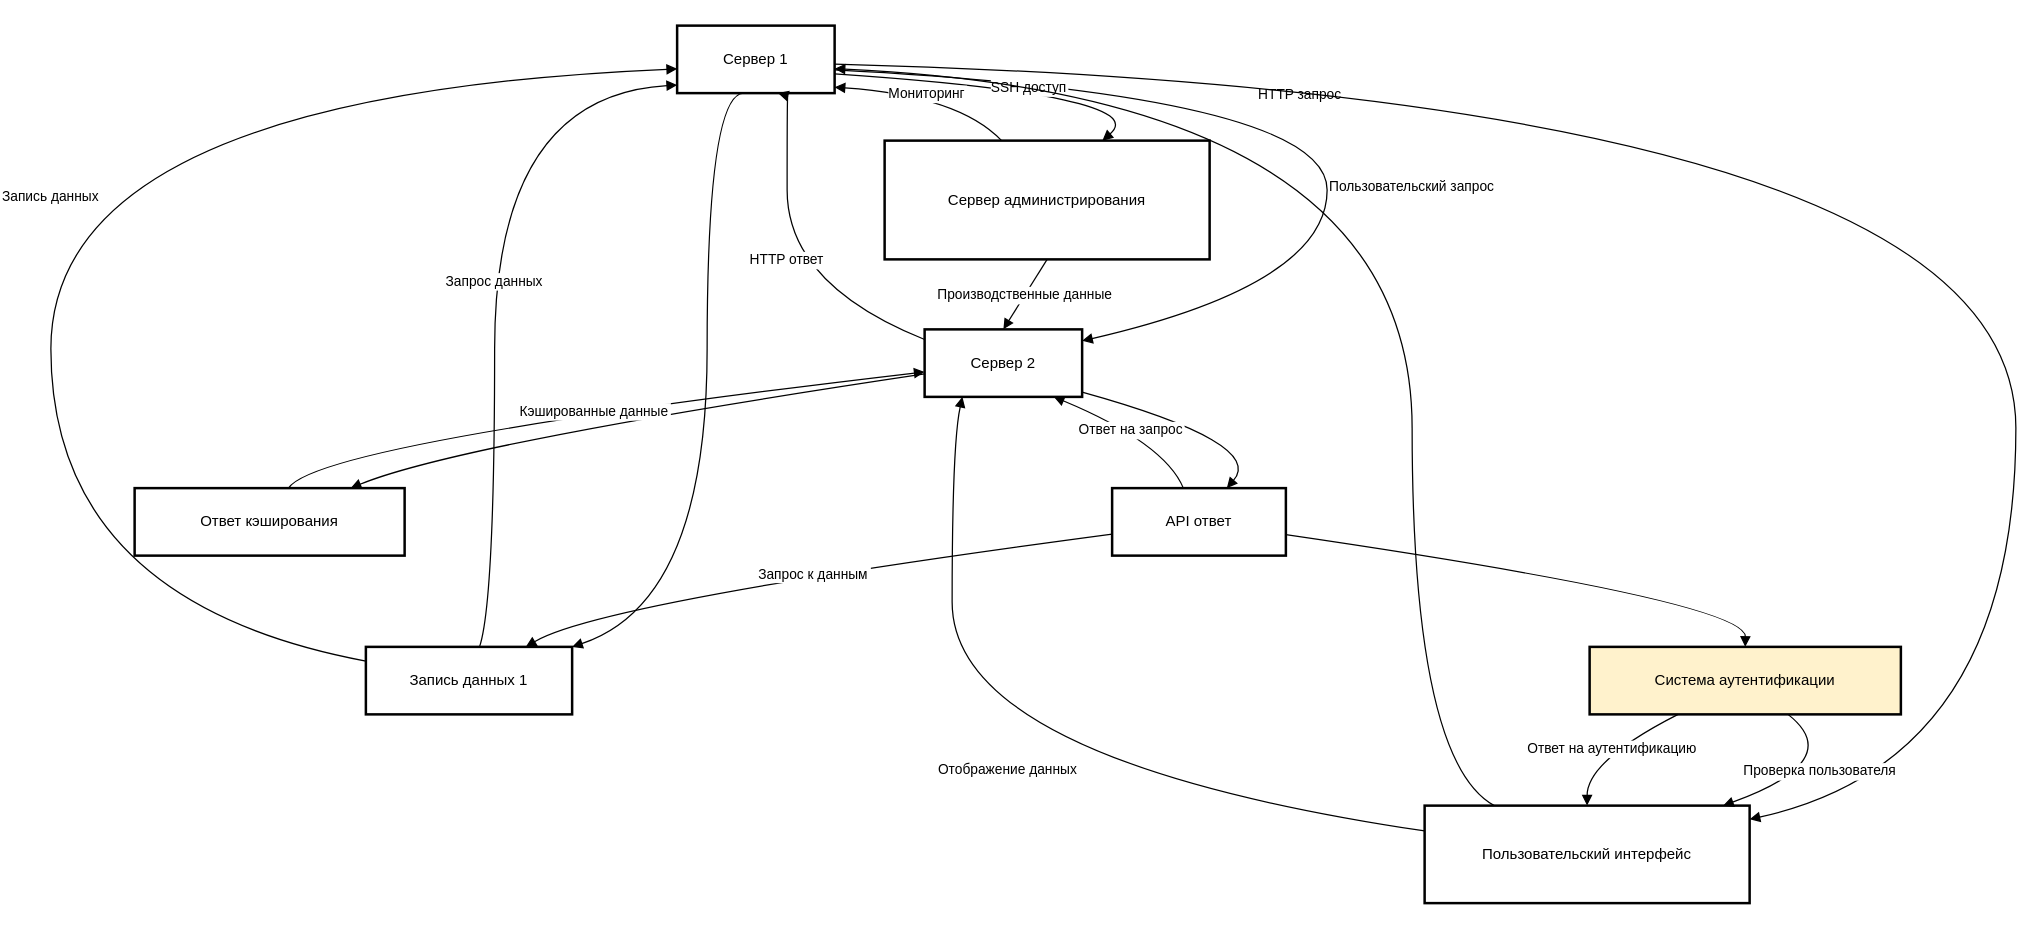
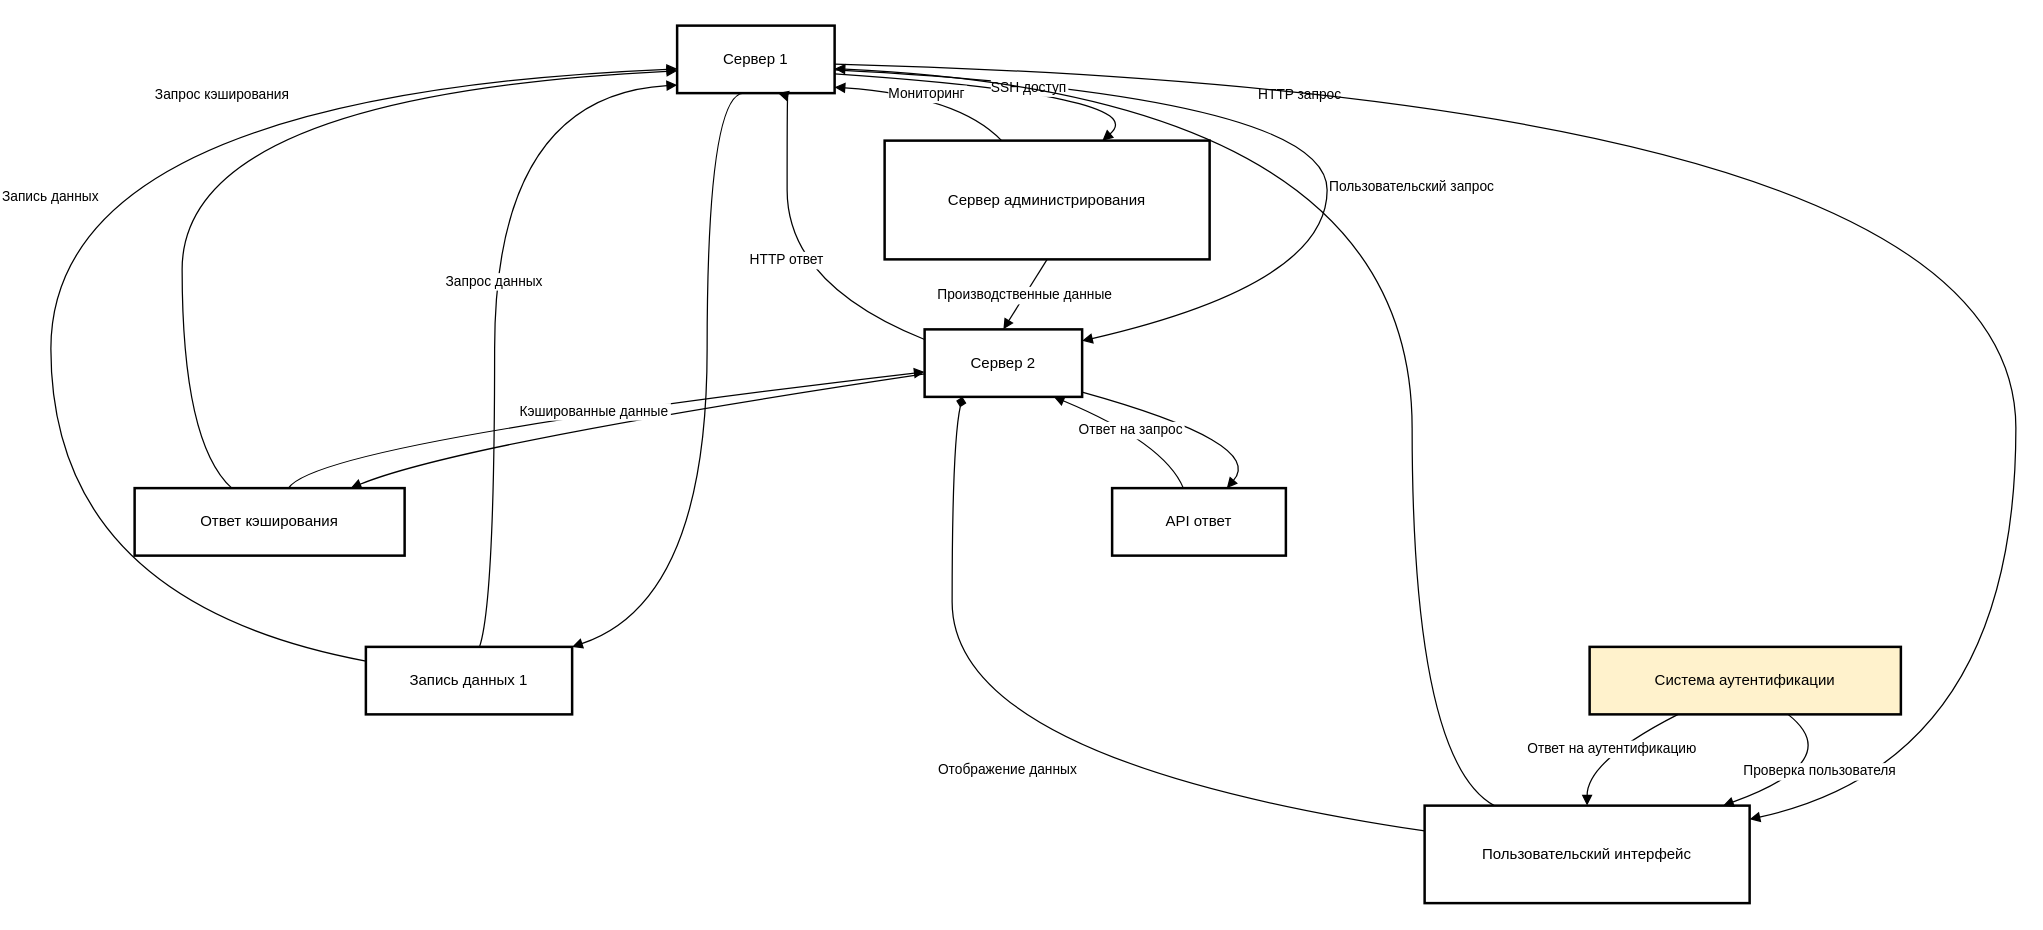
none -> (281, 144)
(960, 408) -> (960, 408)
(954, 556) -> none
(1518, 572) -> none
